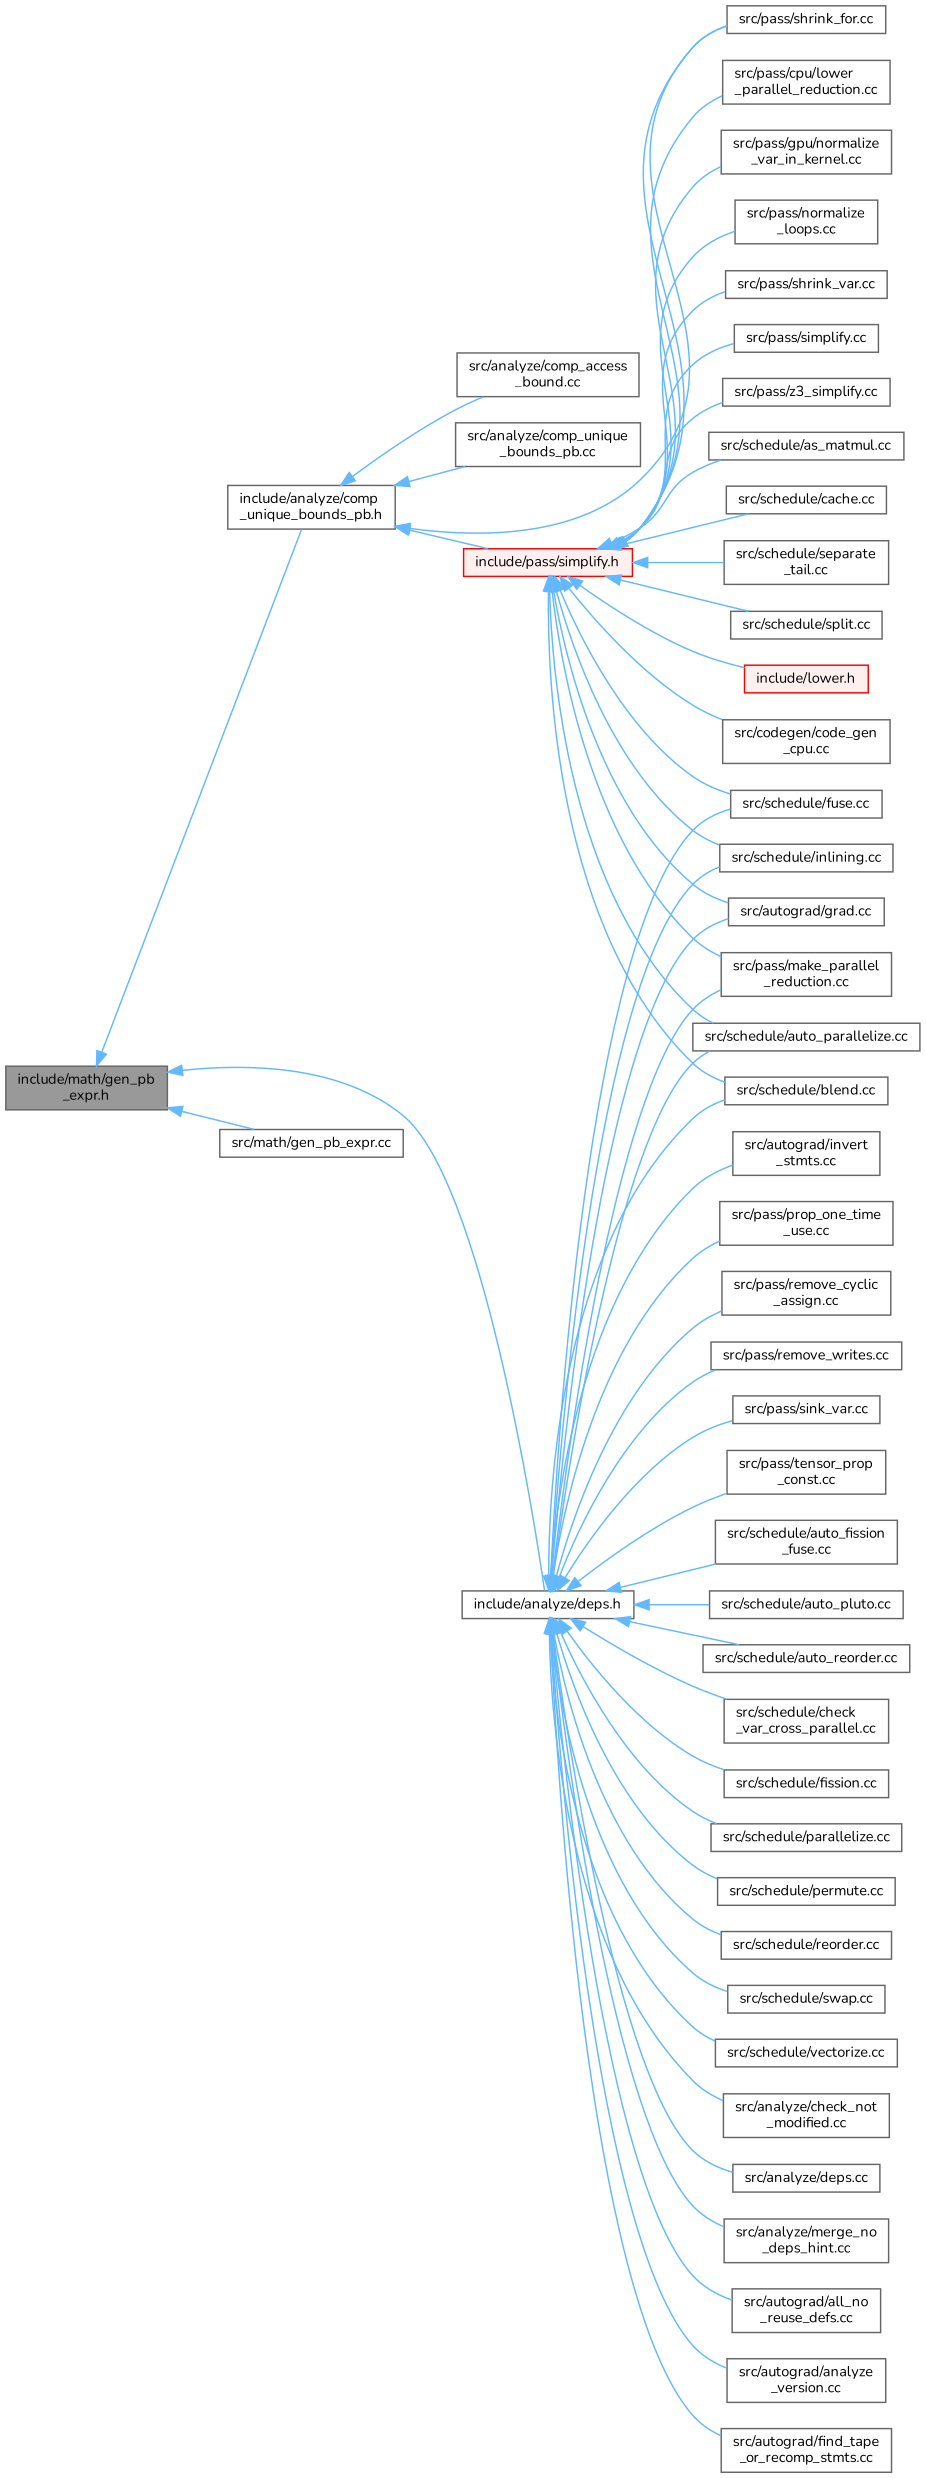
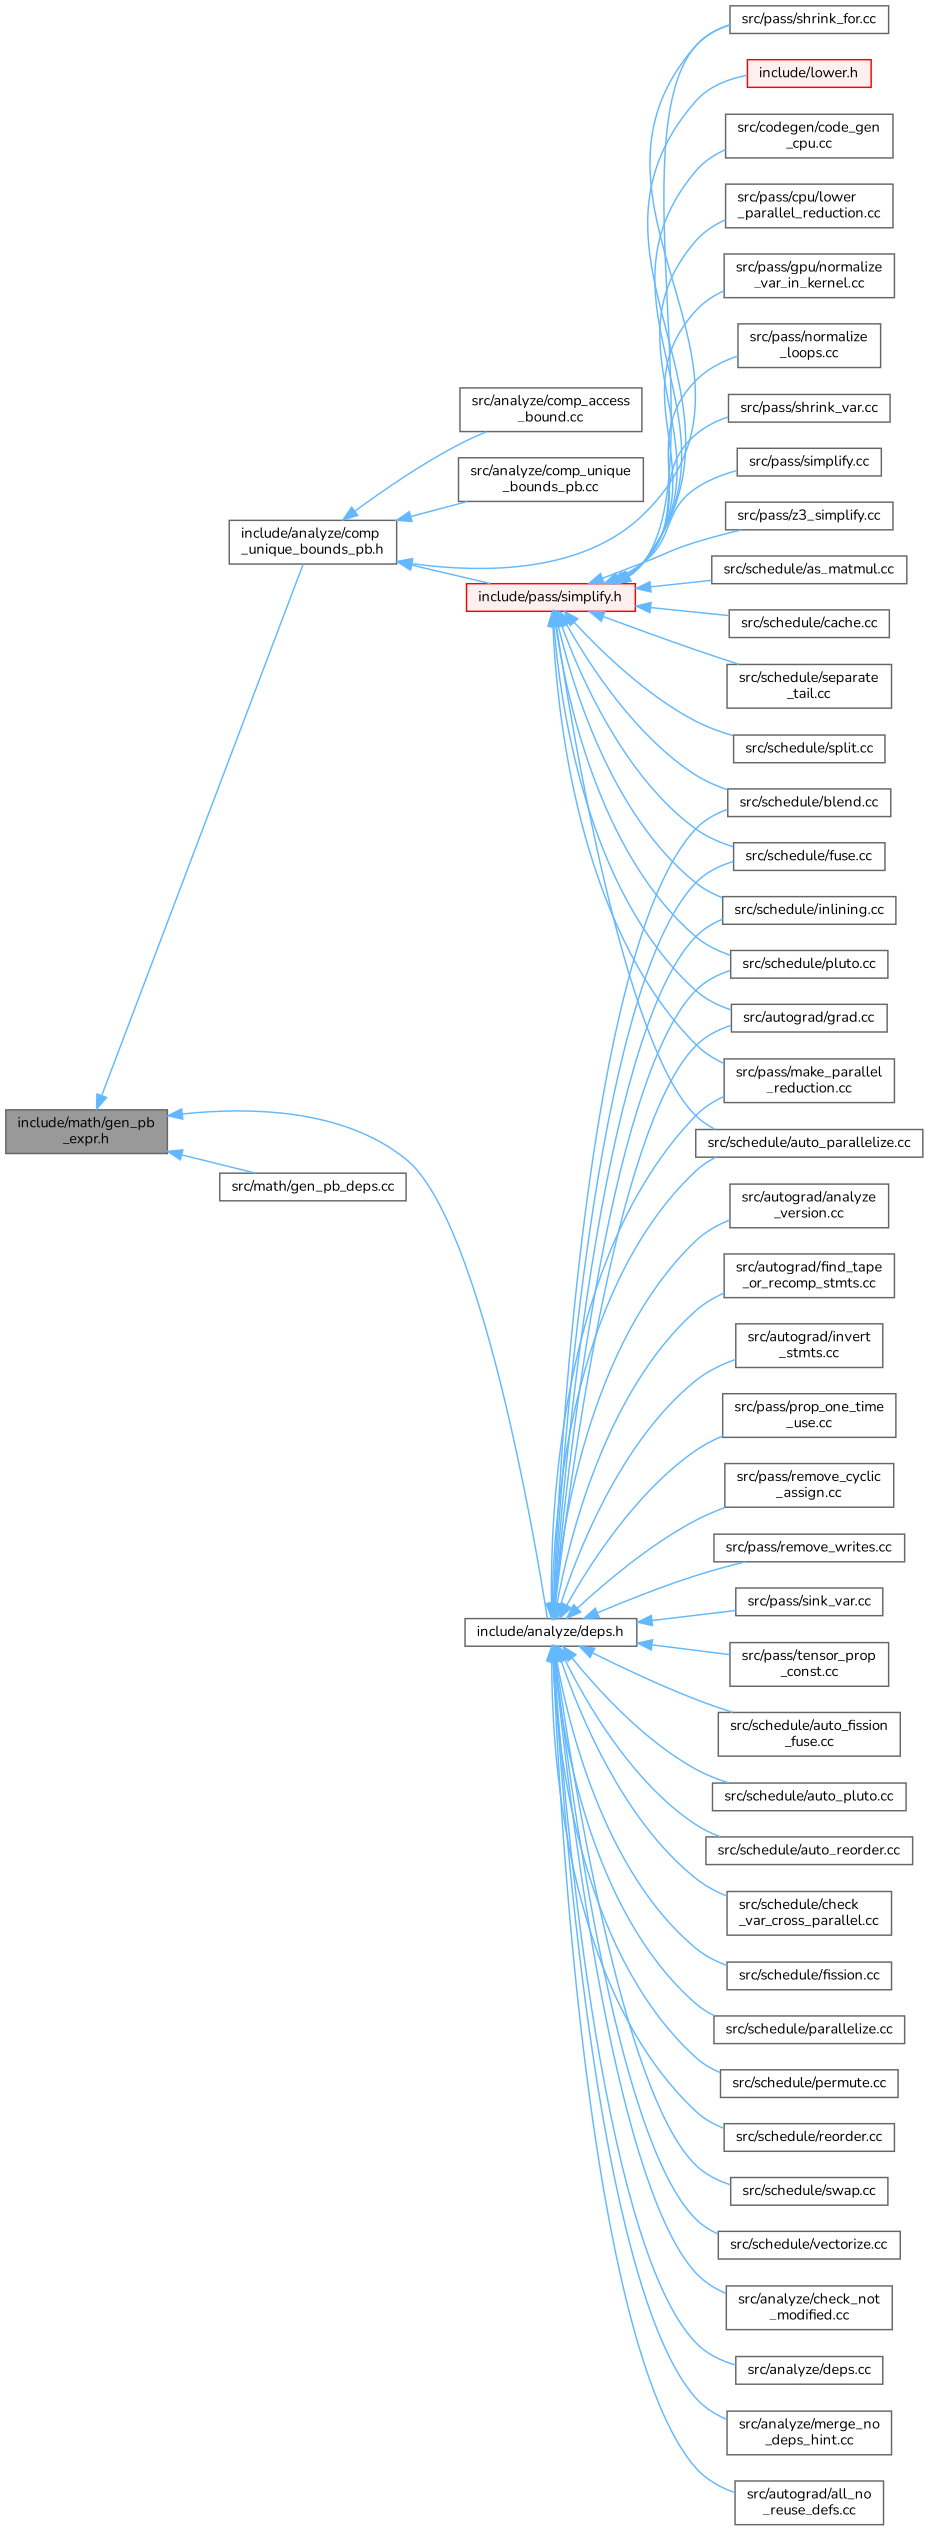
none -> (809, 964)
(311, 1143) -> (313, 1187)
